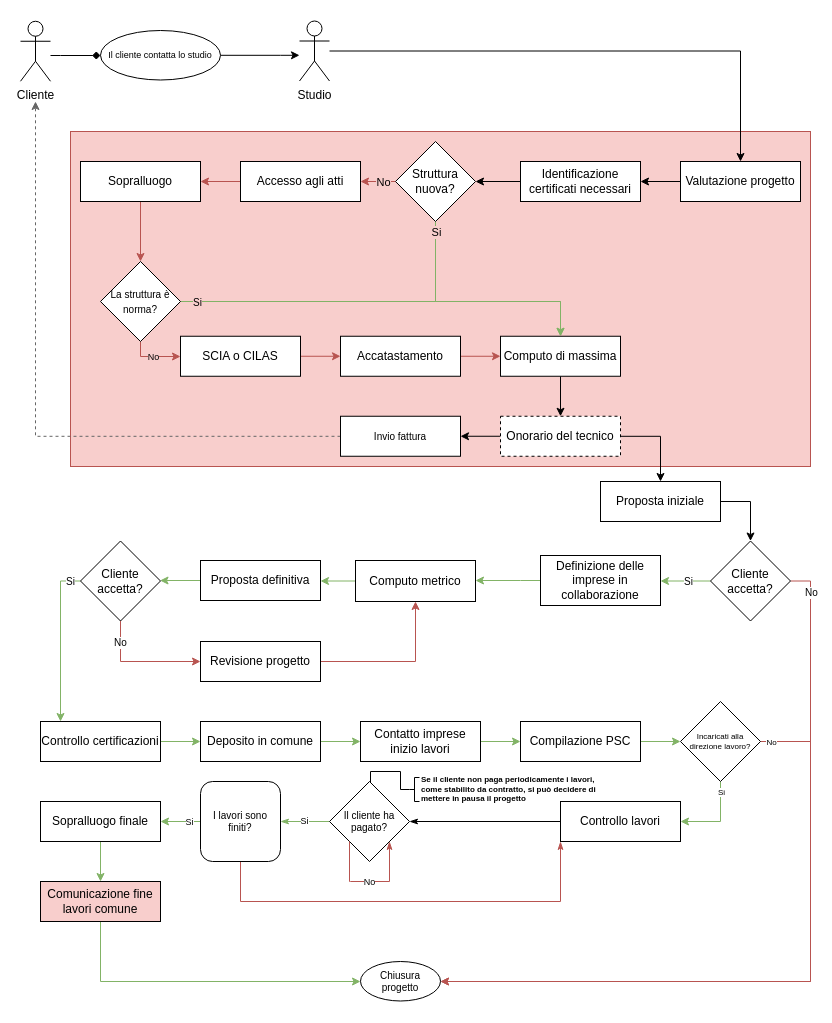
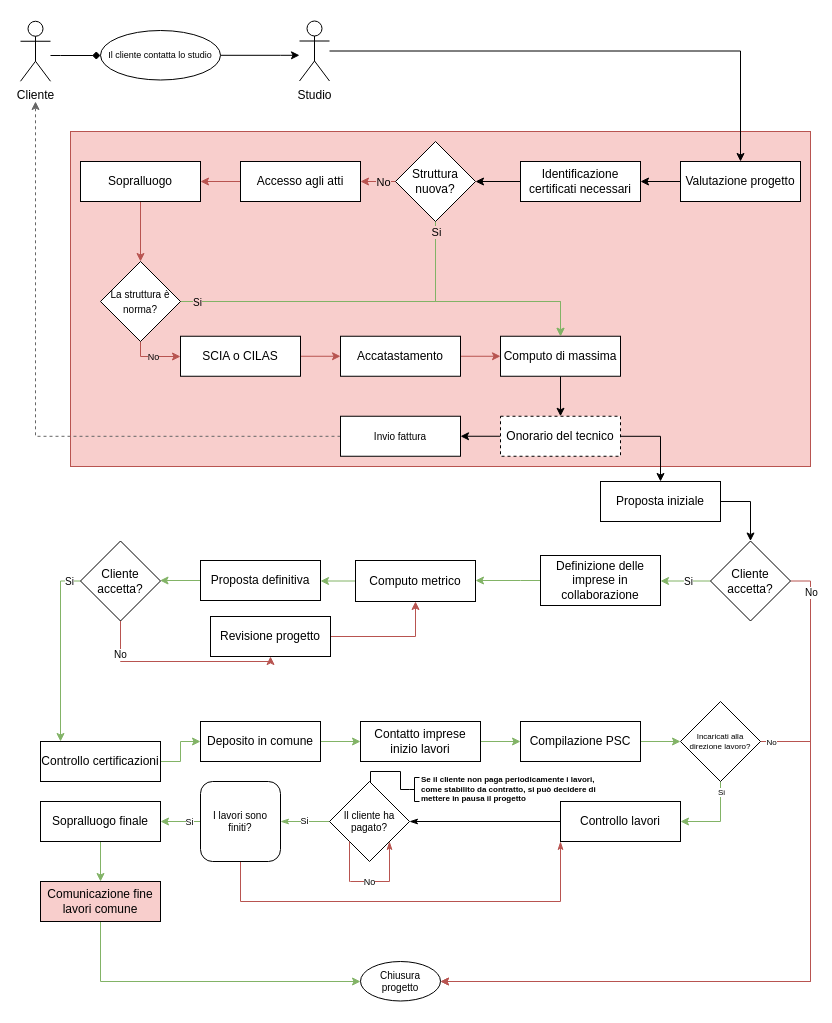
(261, 662) -> (271, 637)
(101, 742) -> (101, 762)
